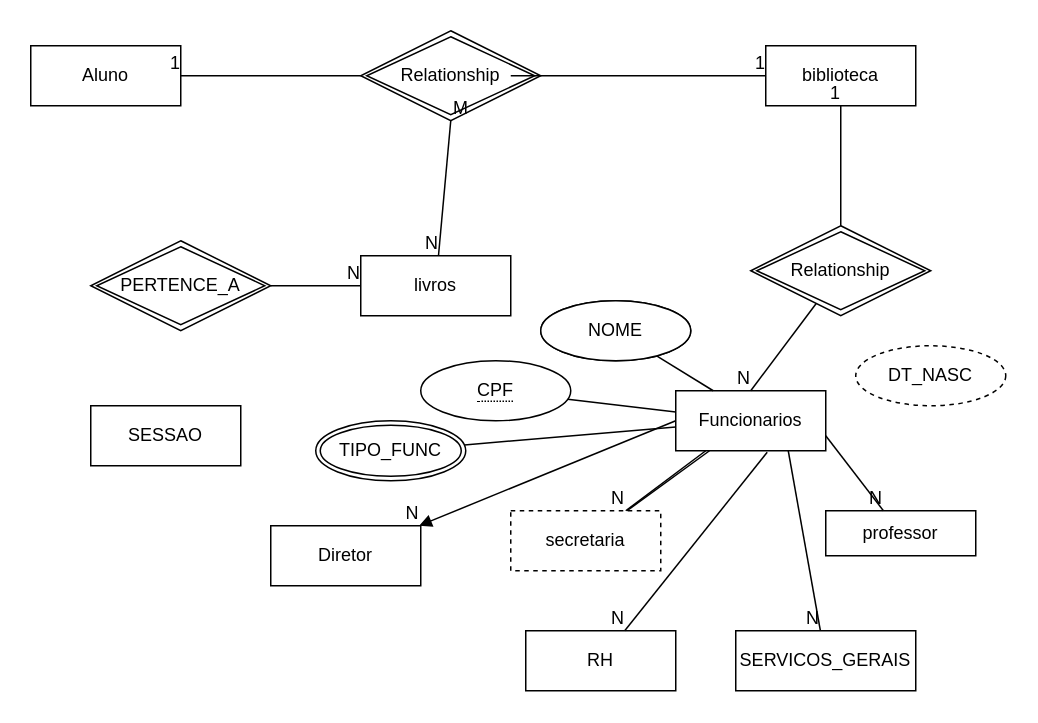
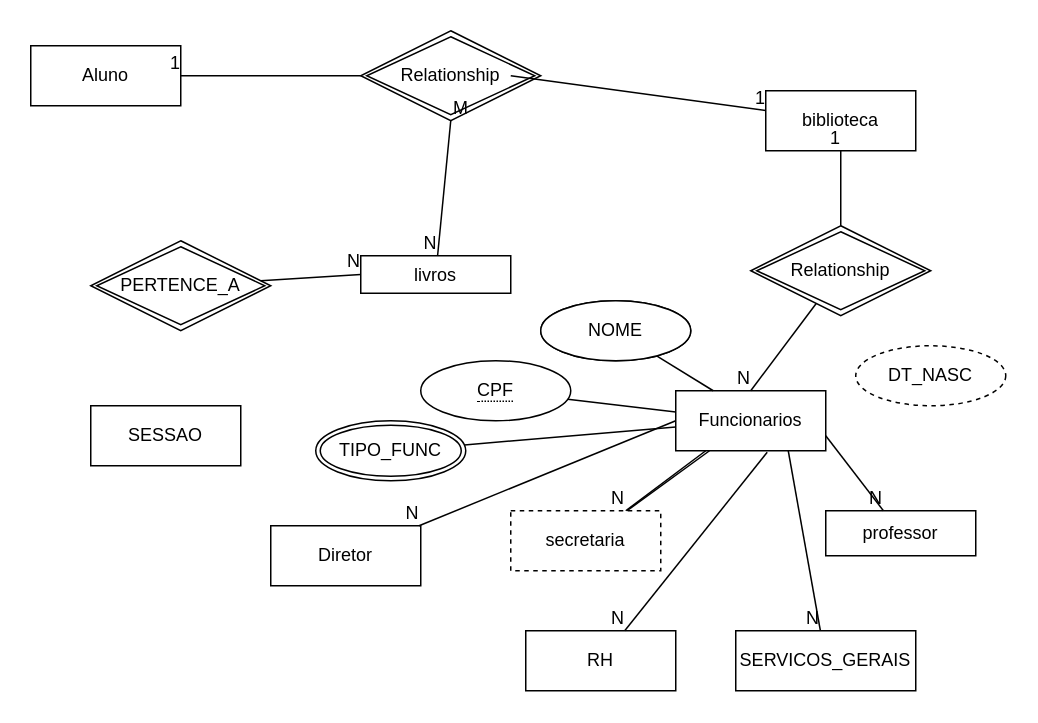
(841, 76) -> (841, 121)
(436, 286) -> (436, 275)
(432, 520) -> (426, 523)
